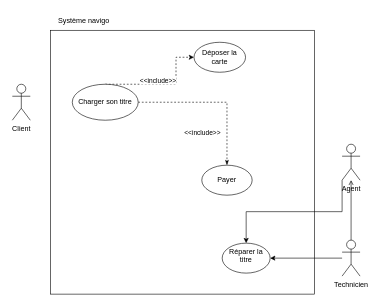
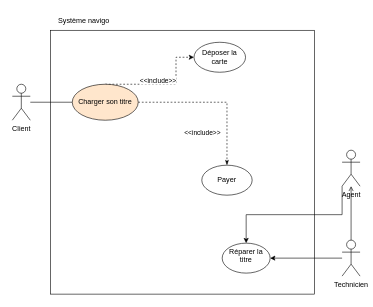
none -> (51, 102)
(105, 102) -> (105, 102)
(351, 162) -> (351, 168)
